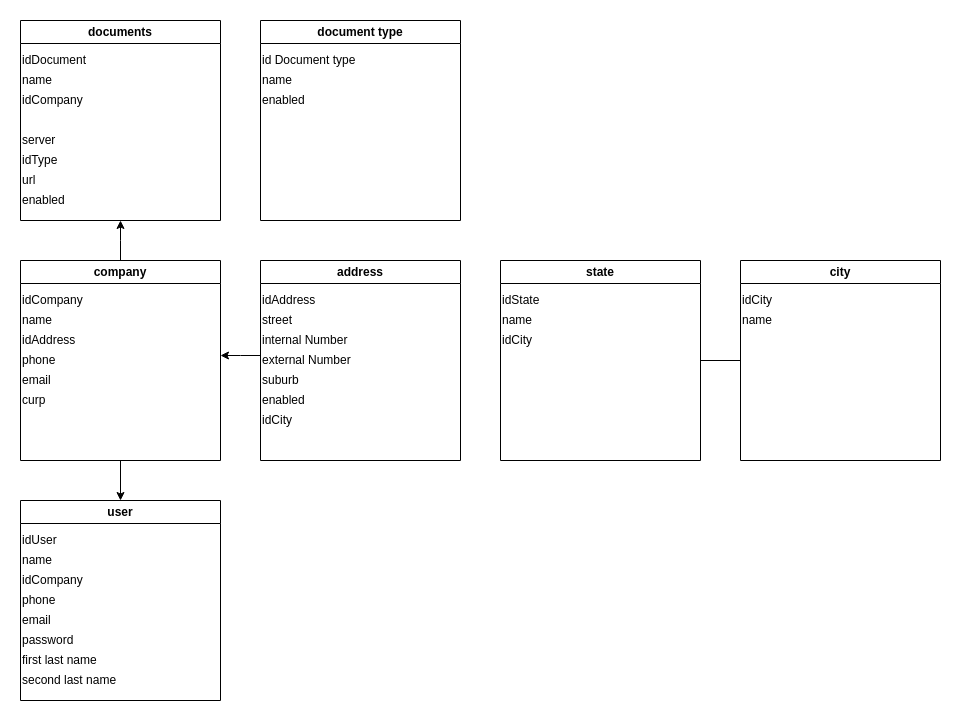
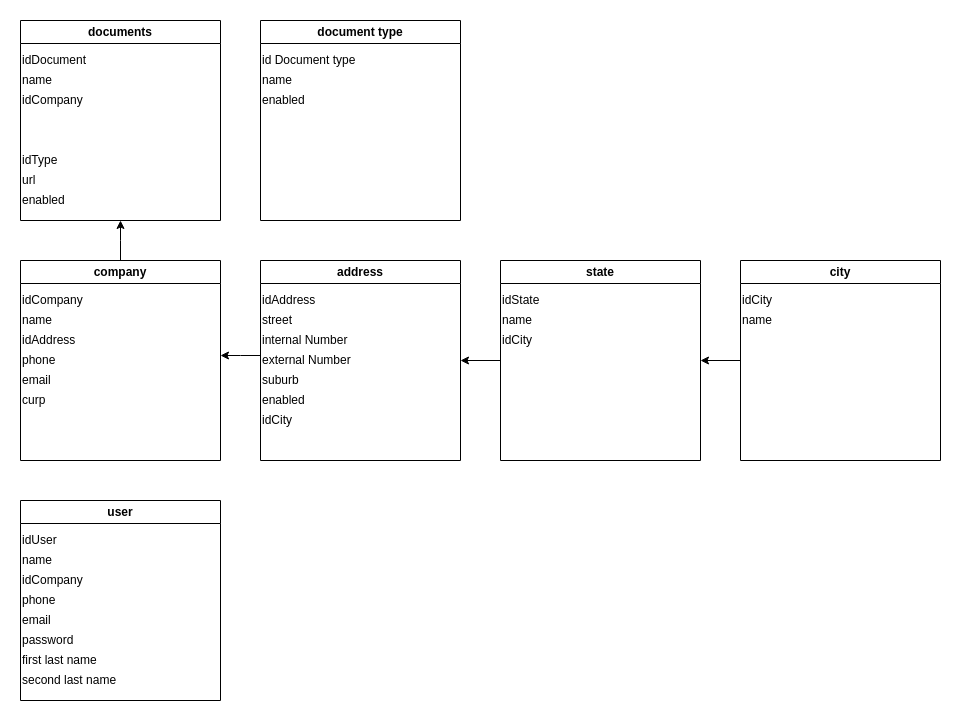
(121, 141) -> none
none -> (483, 361)
(706, 361) -> (708, 361)
(121, 478) -> none
